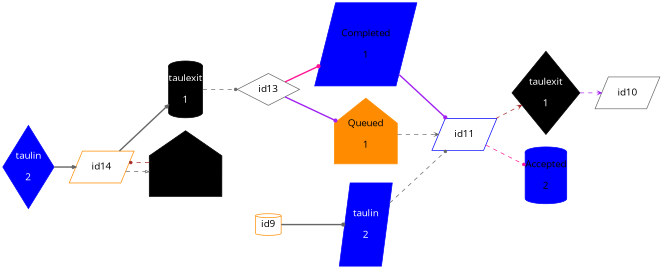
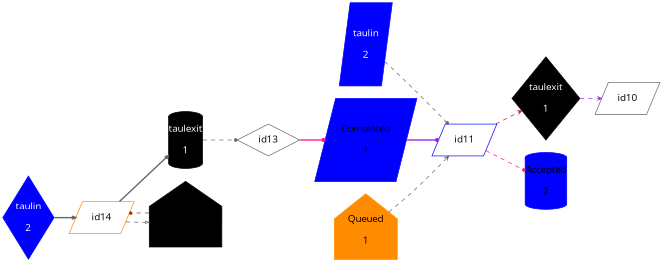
(310, 108) -> none
(268, 225) -> none
